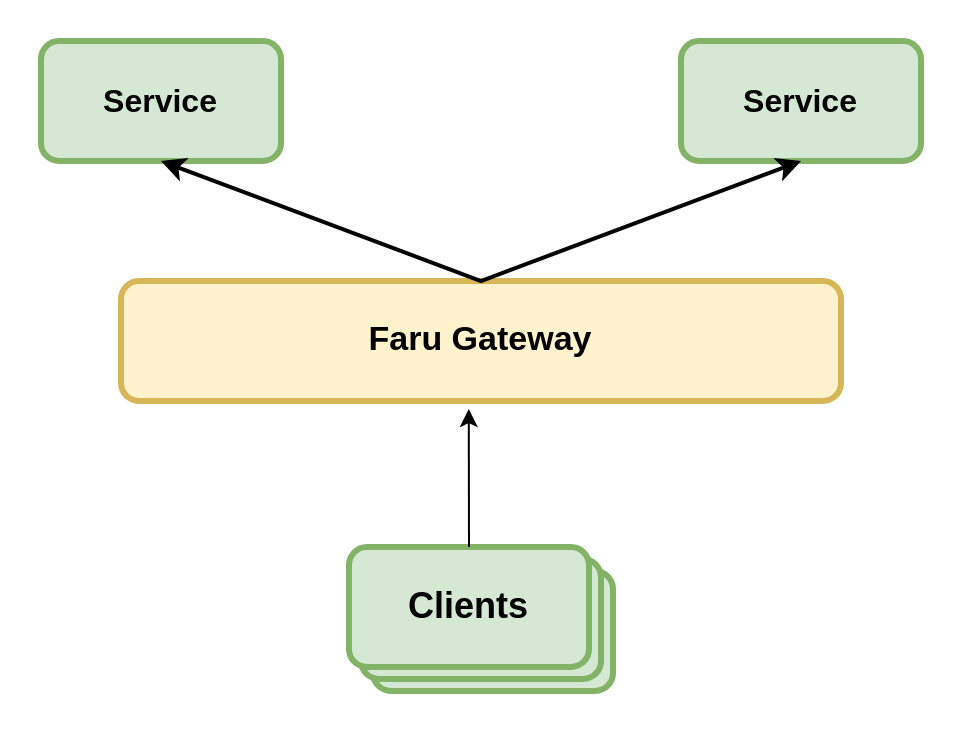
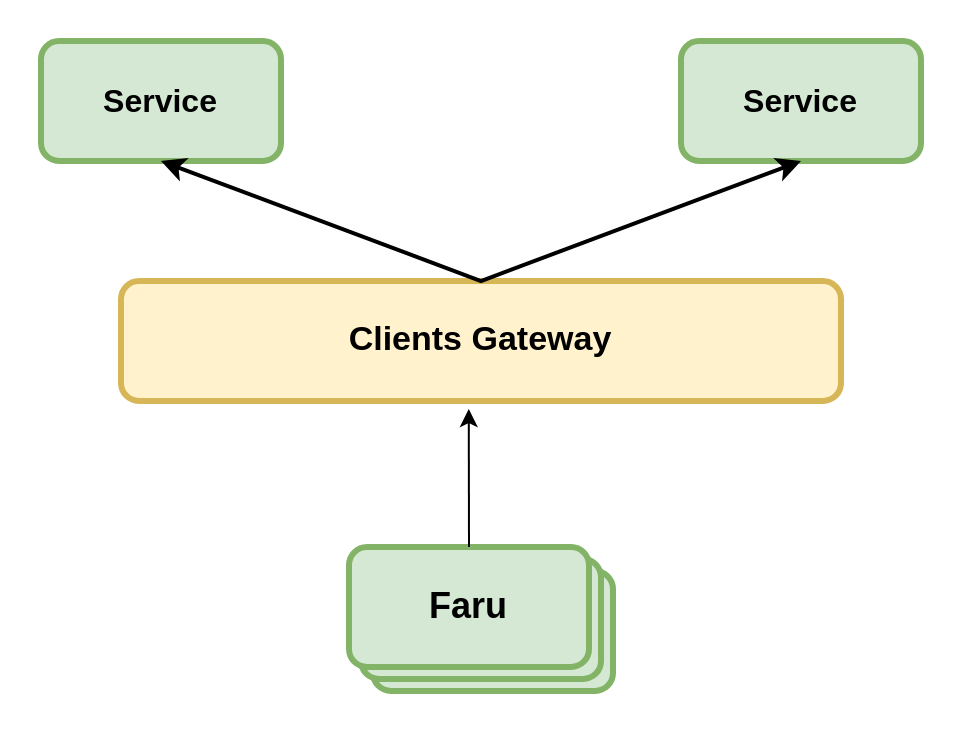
(481, 341) -> (481, 341)
(469, 607) -> (469, 607)
